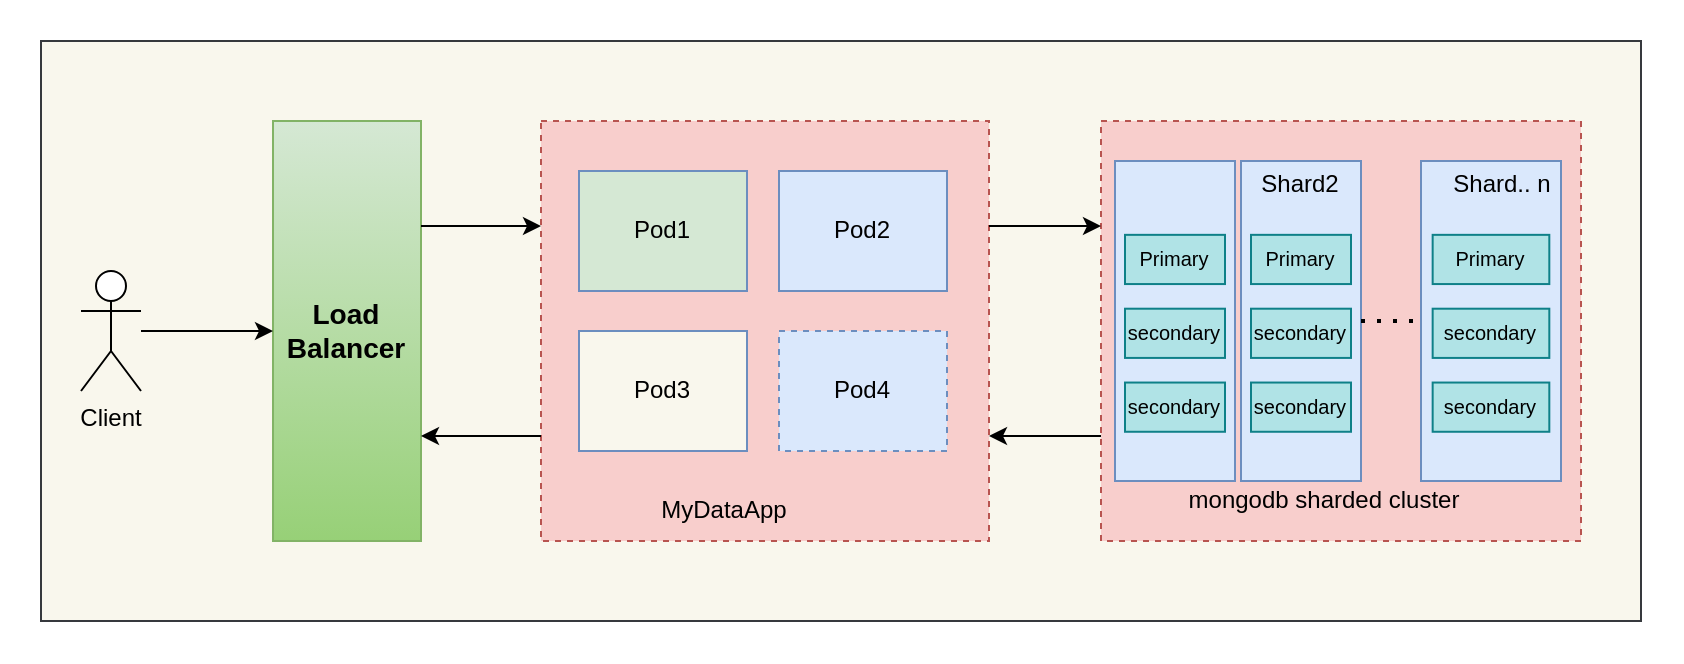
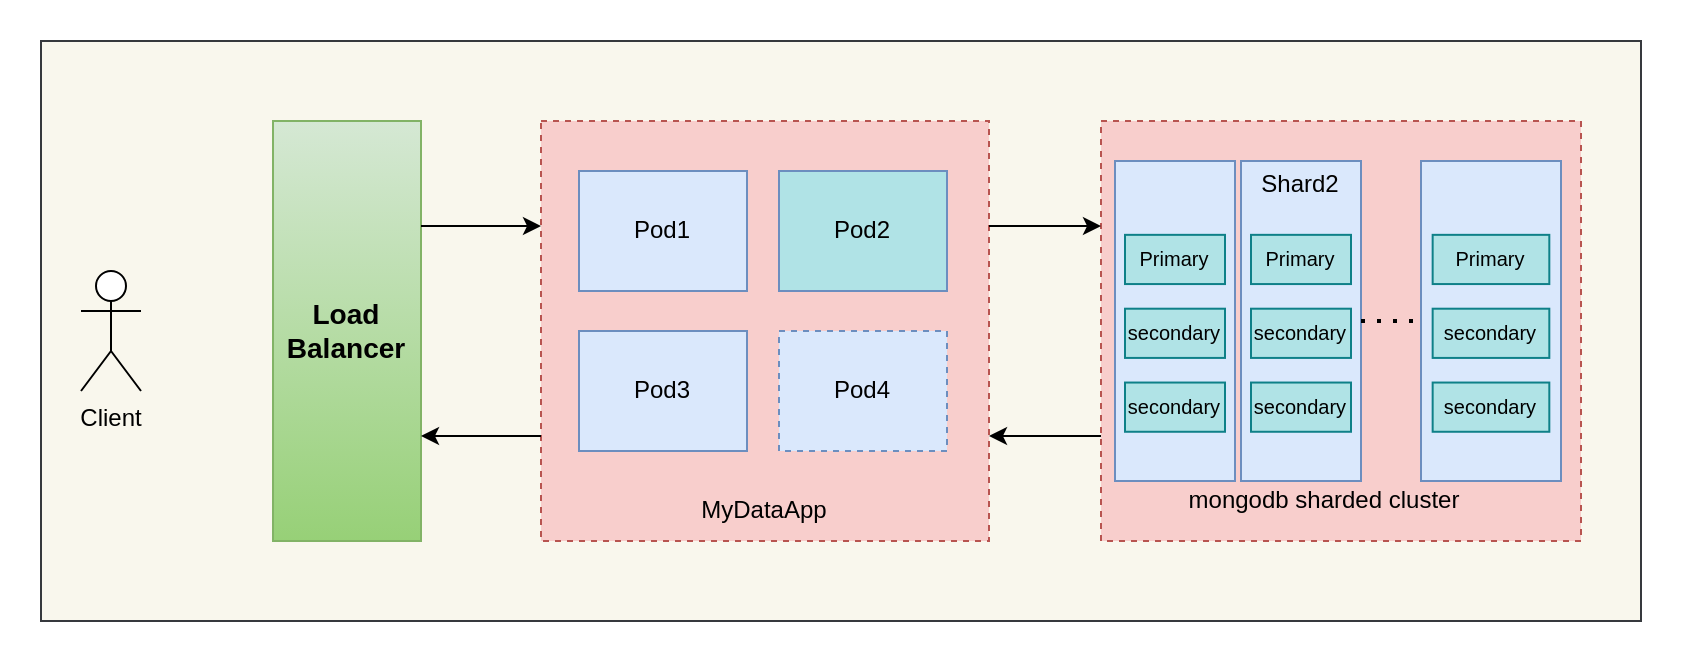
(1503, 186) -> none
(663, 231) -> (663, 231)
(863, 231) -> (863, 231)
(200, 331) -> none
(663, 391) -> (663, 391)
(725, 511) -> (765, 511)
